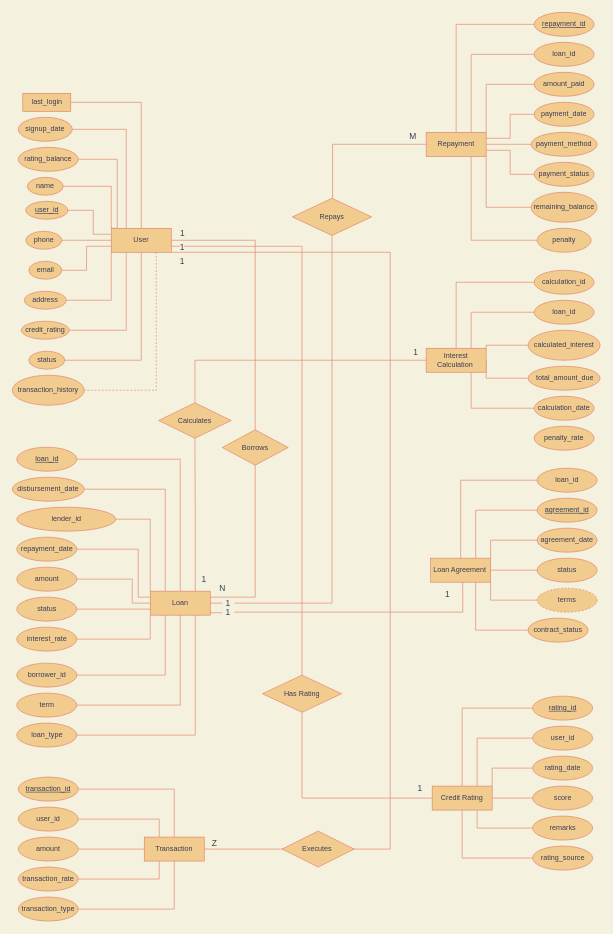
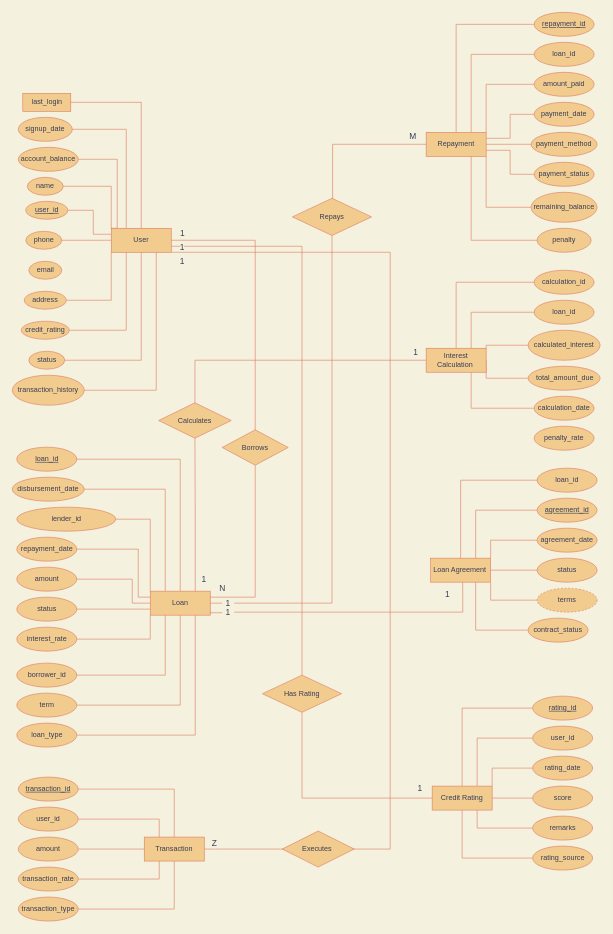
(48, 159) -> (48, 159)
(87, 258) -> none
(156, 357) -> (156, 357)
